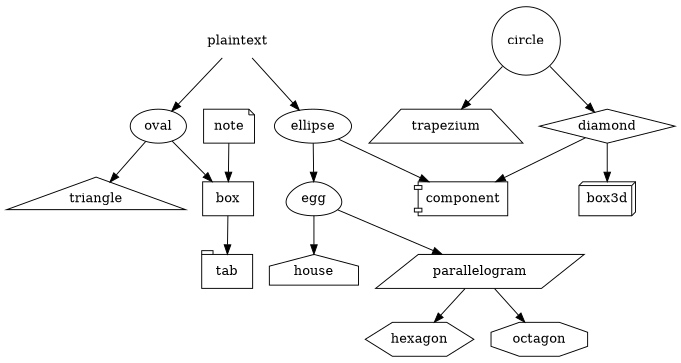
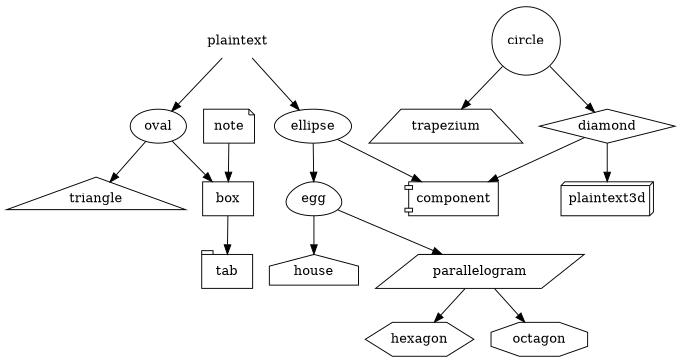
(607, 199) -> (607, 199)
